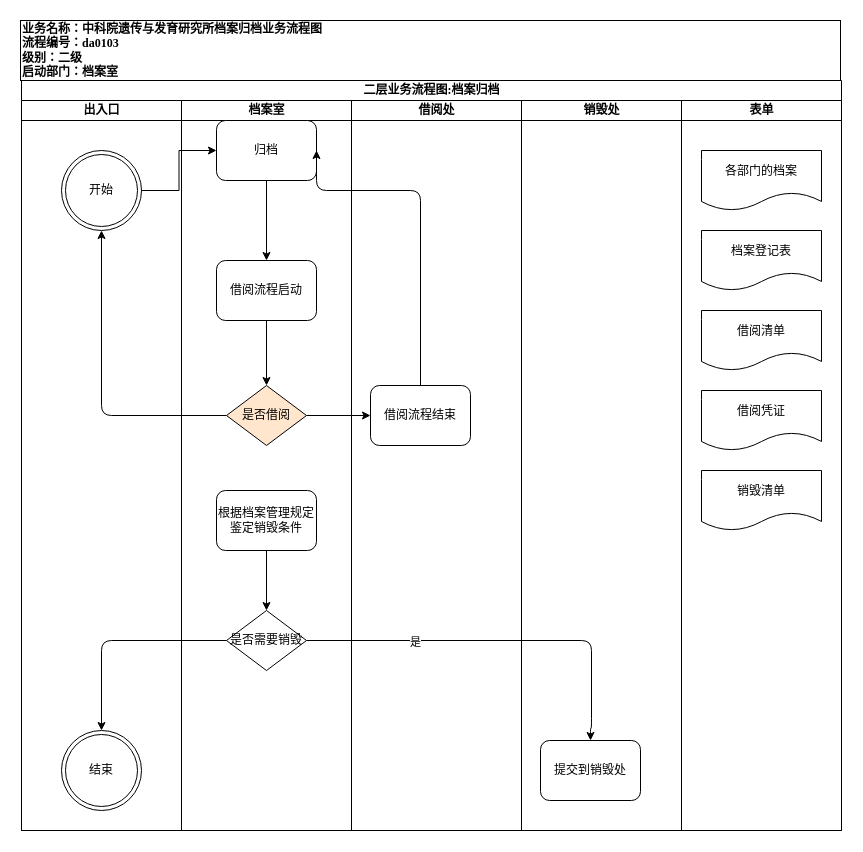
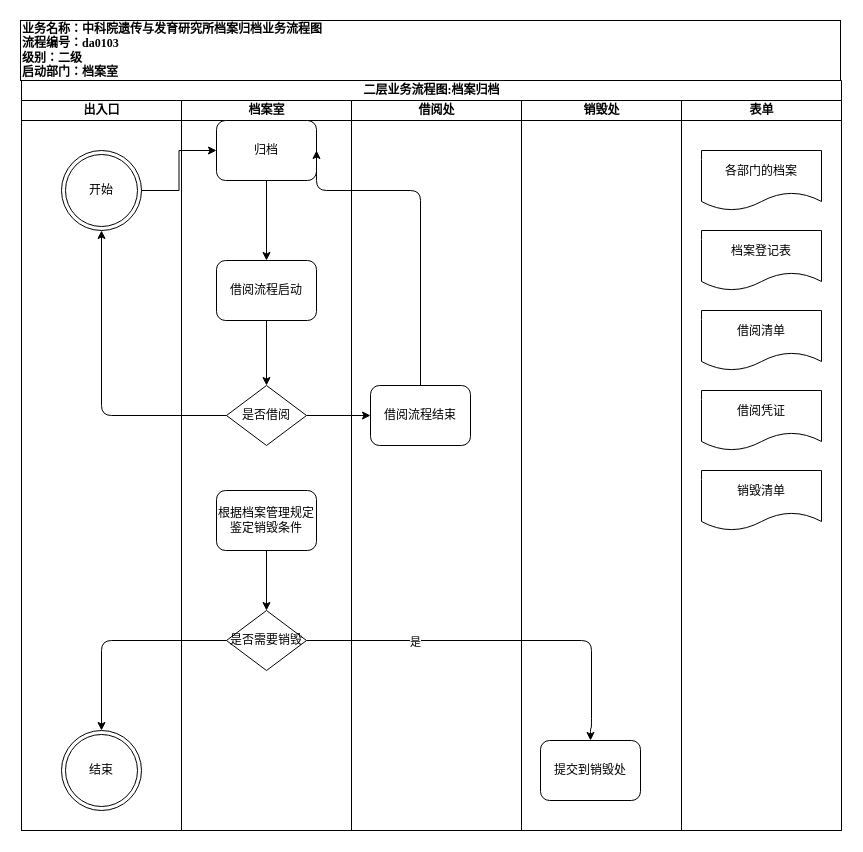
(267, 416) -> (267, 416)
